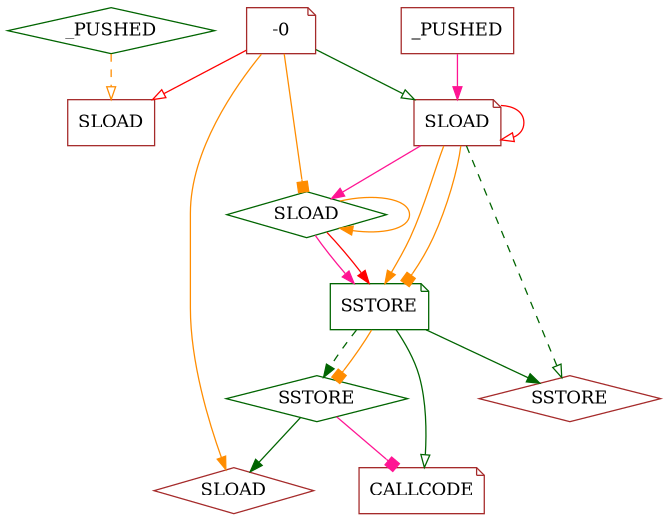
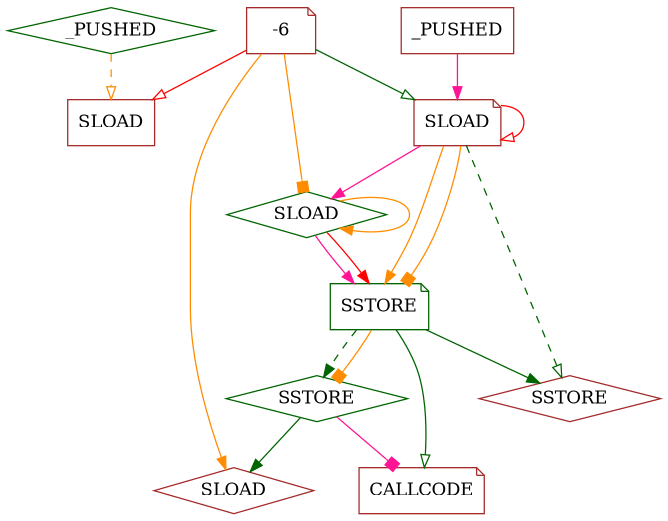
(281, 31) -> (281, 31)
